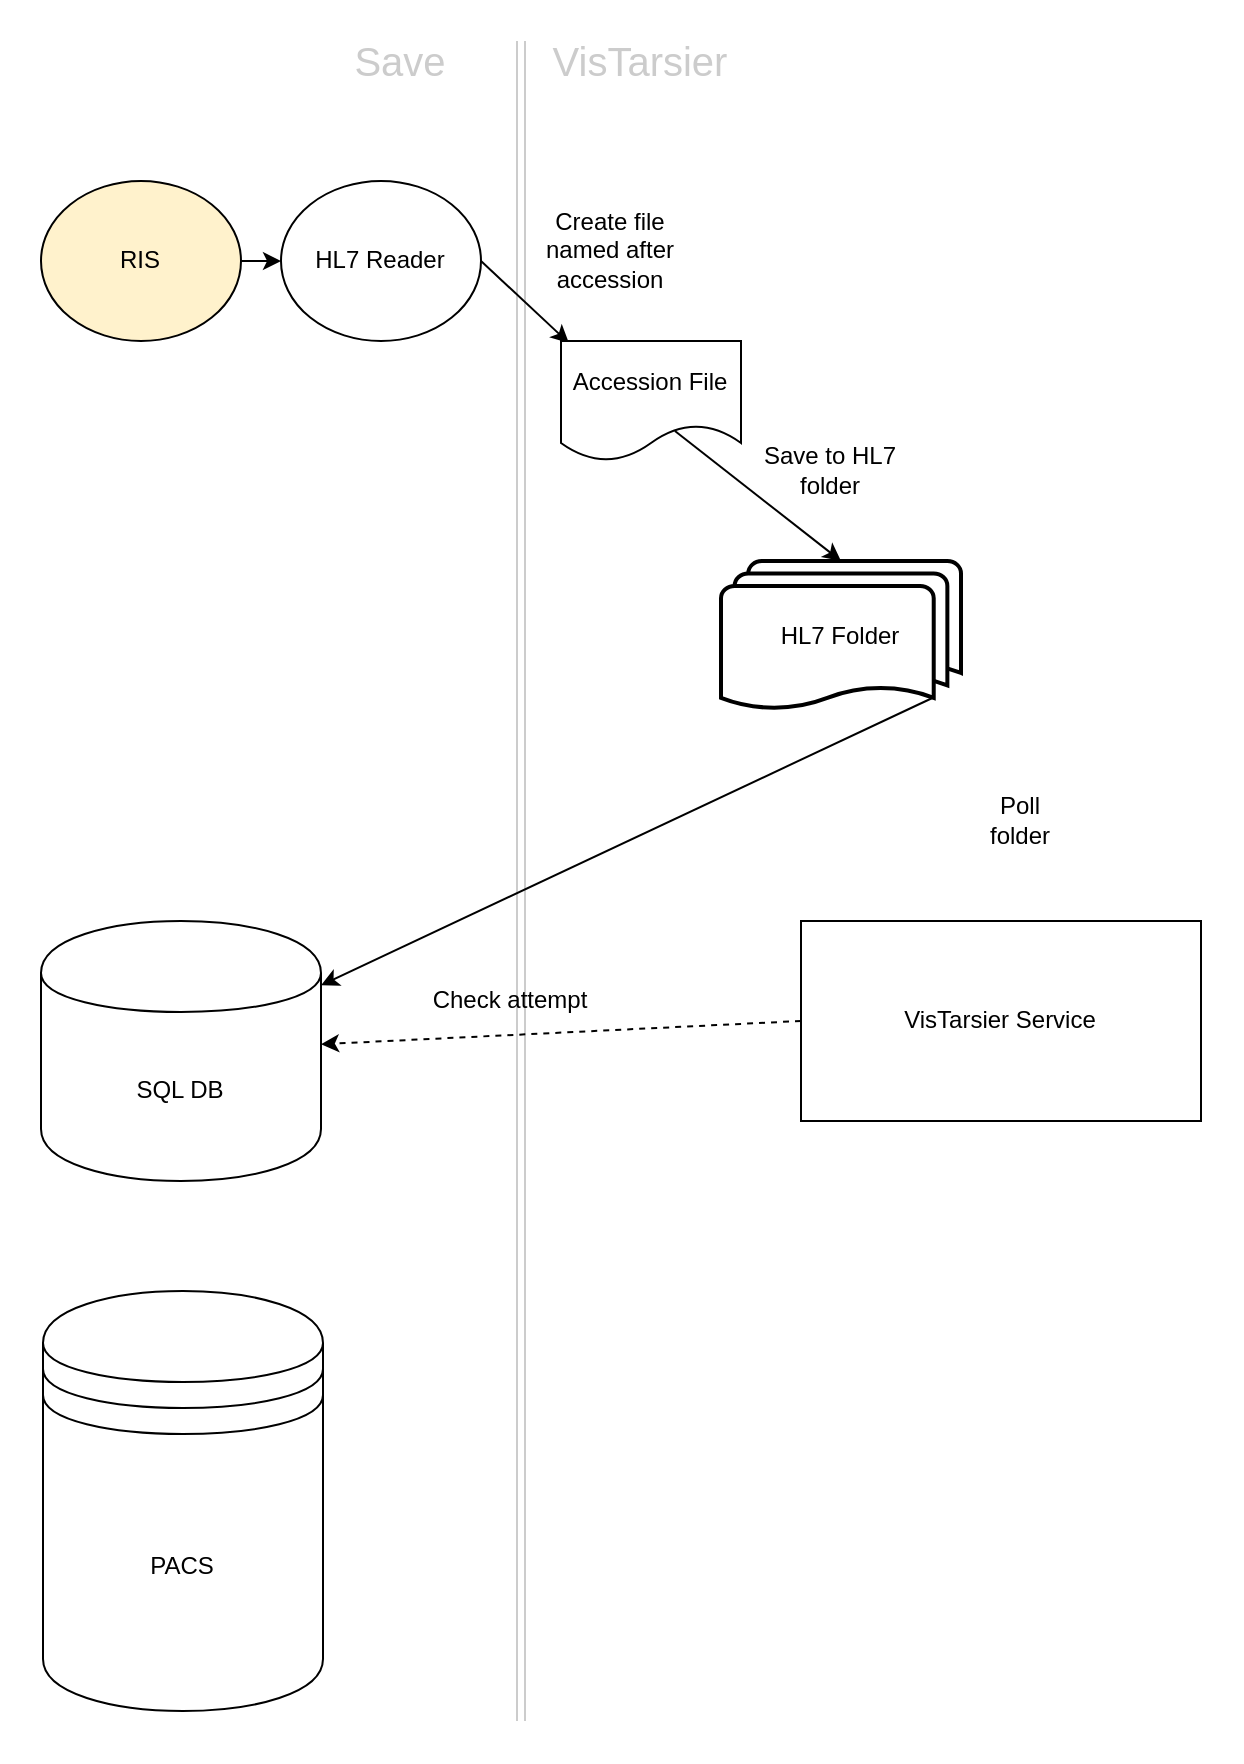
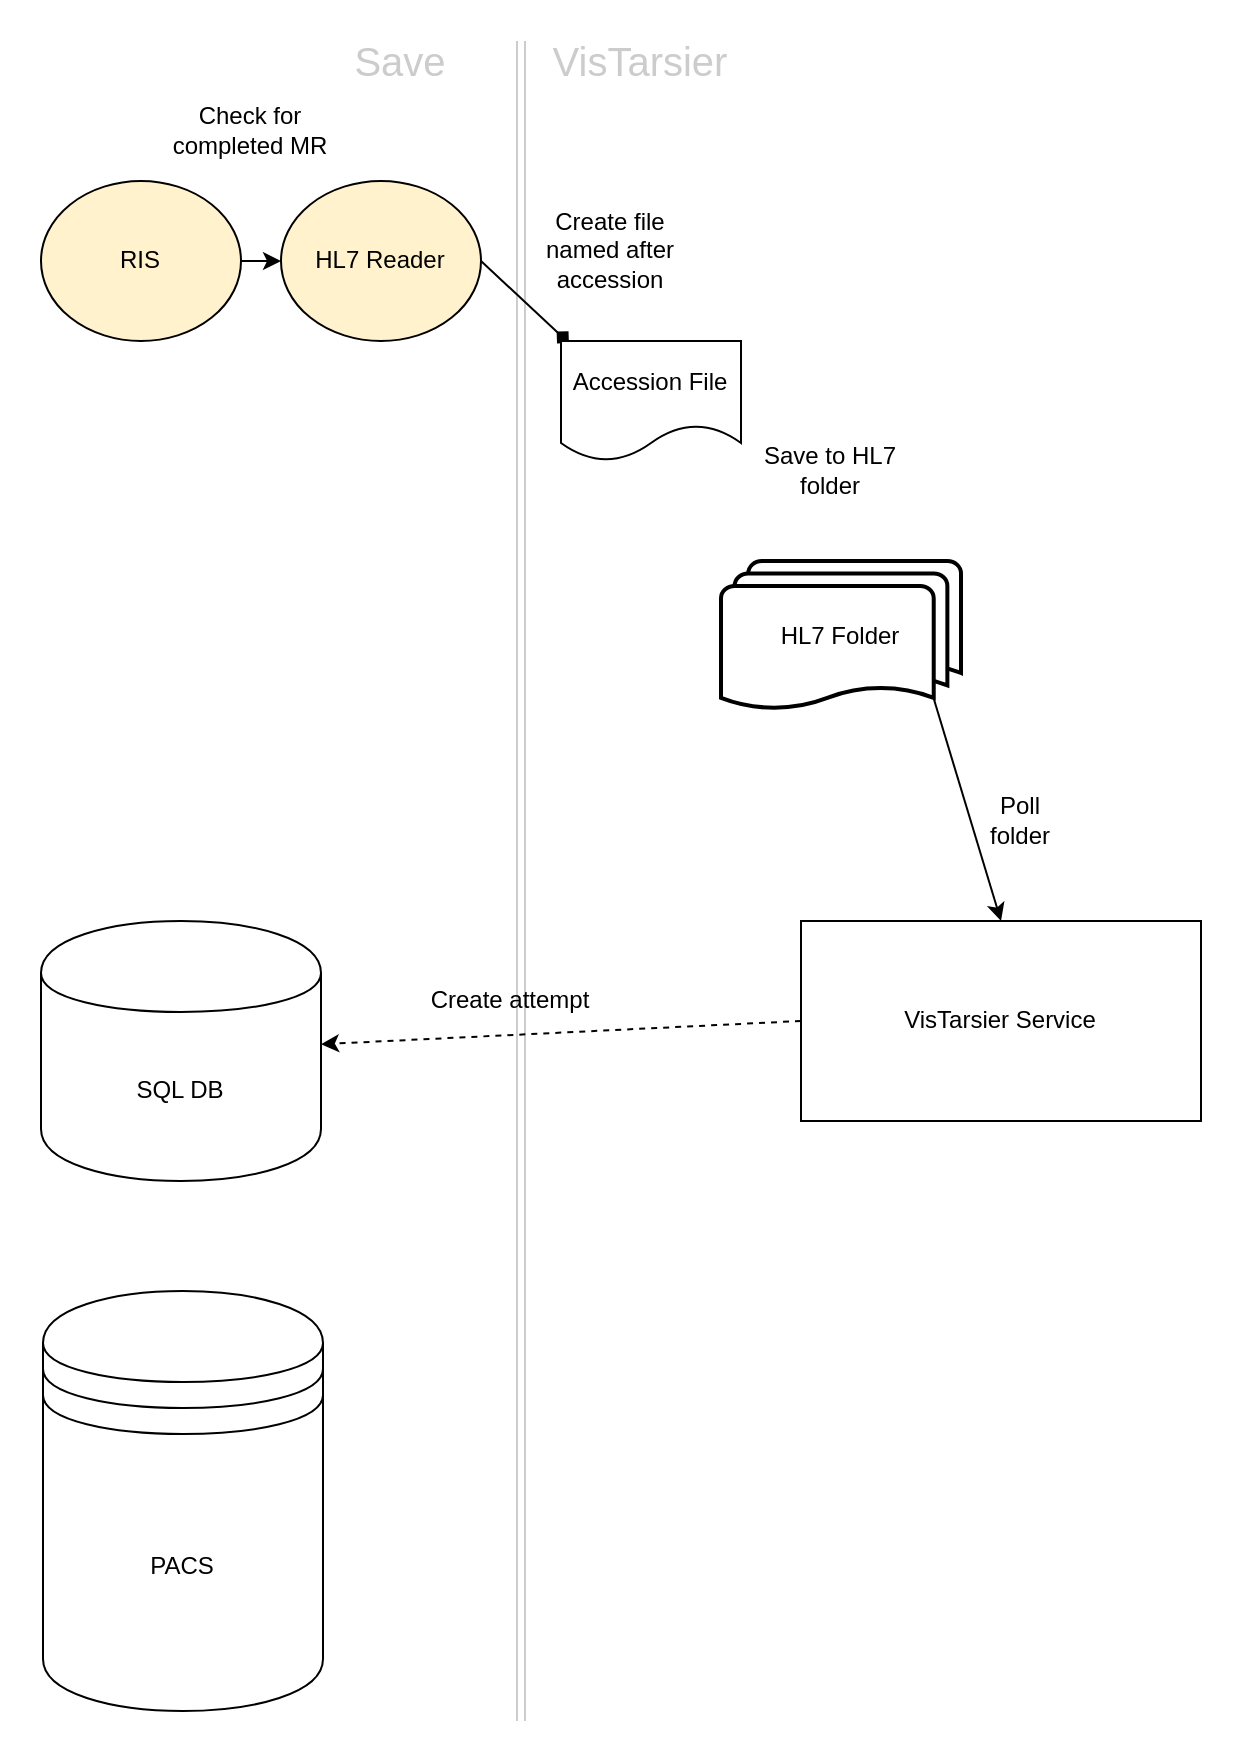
none -> (251, 131)
(381, 261) -> (381, 261)
(557, 332) -> (557, 332)
(753, 492) -> none
(731, 792) -> (965, 803)
(511, 1001) -> (511, 1001)
